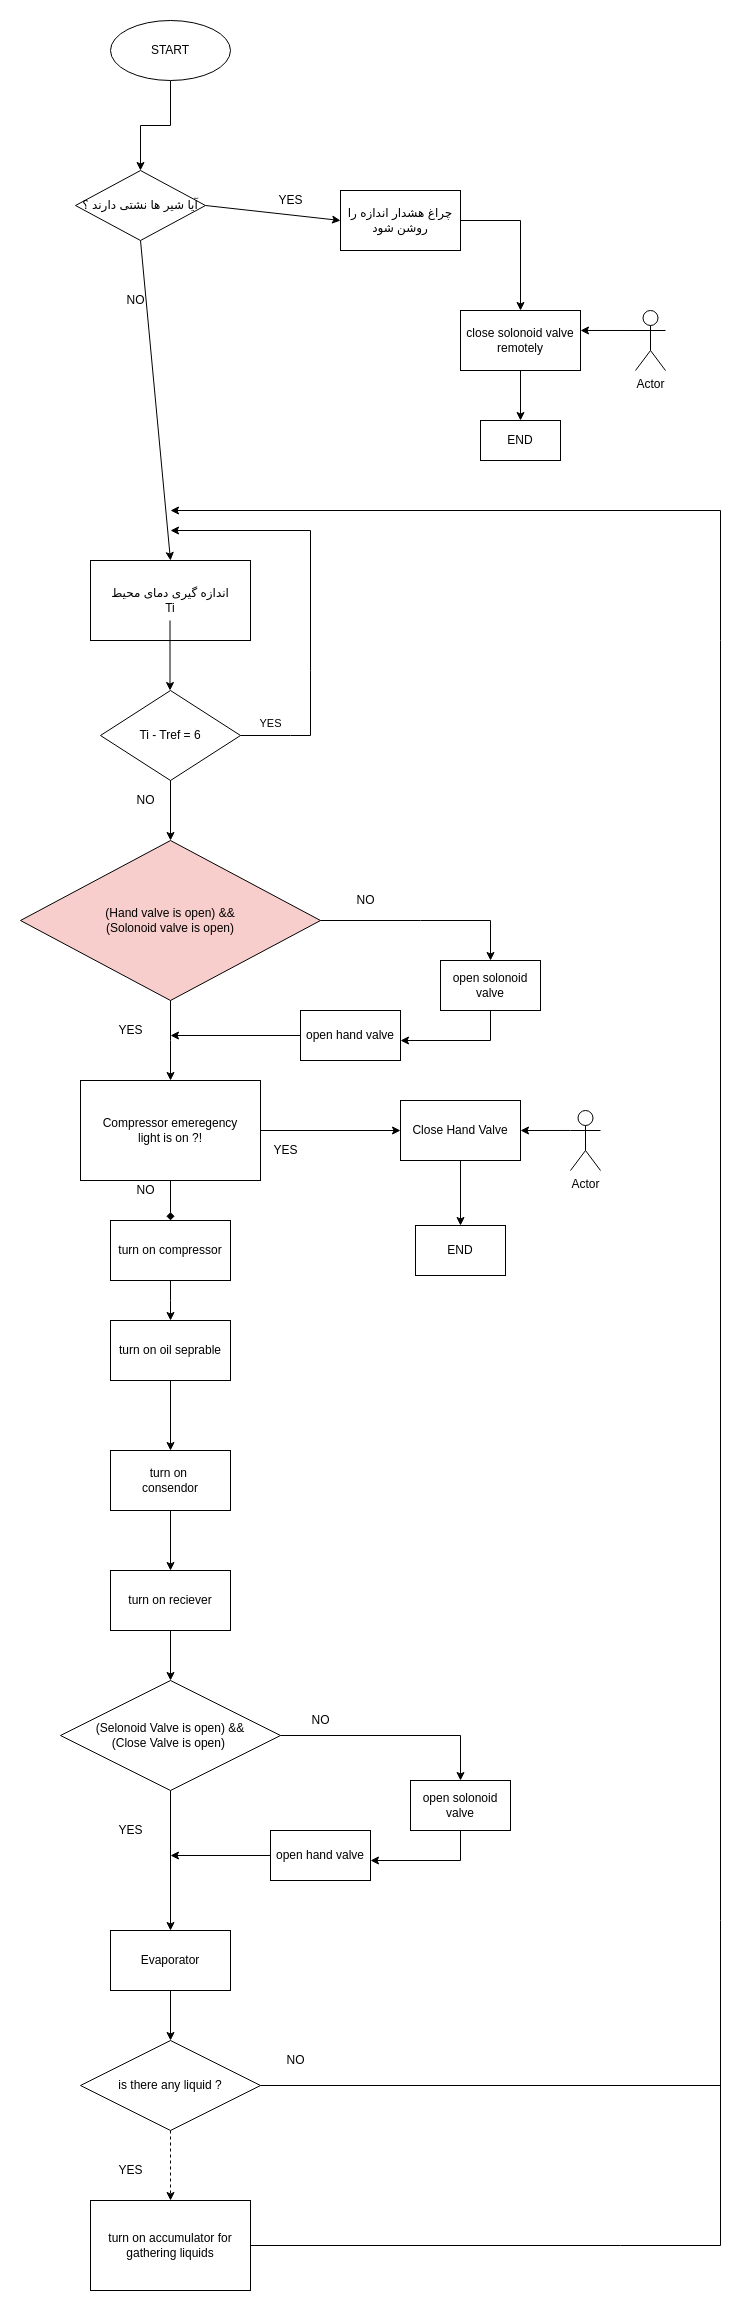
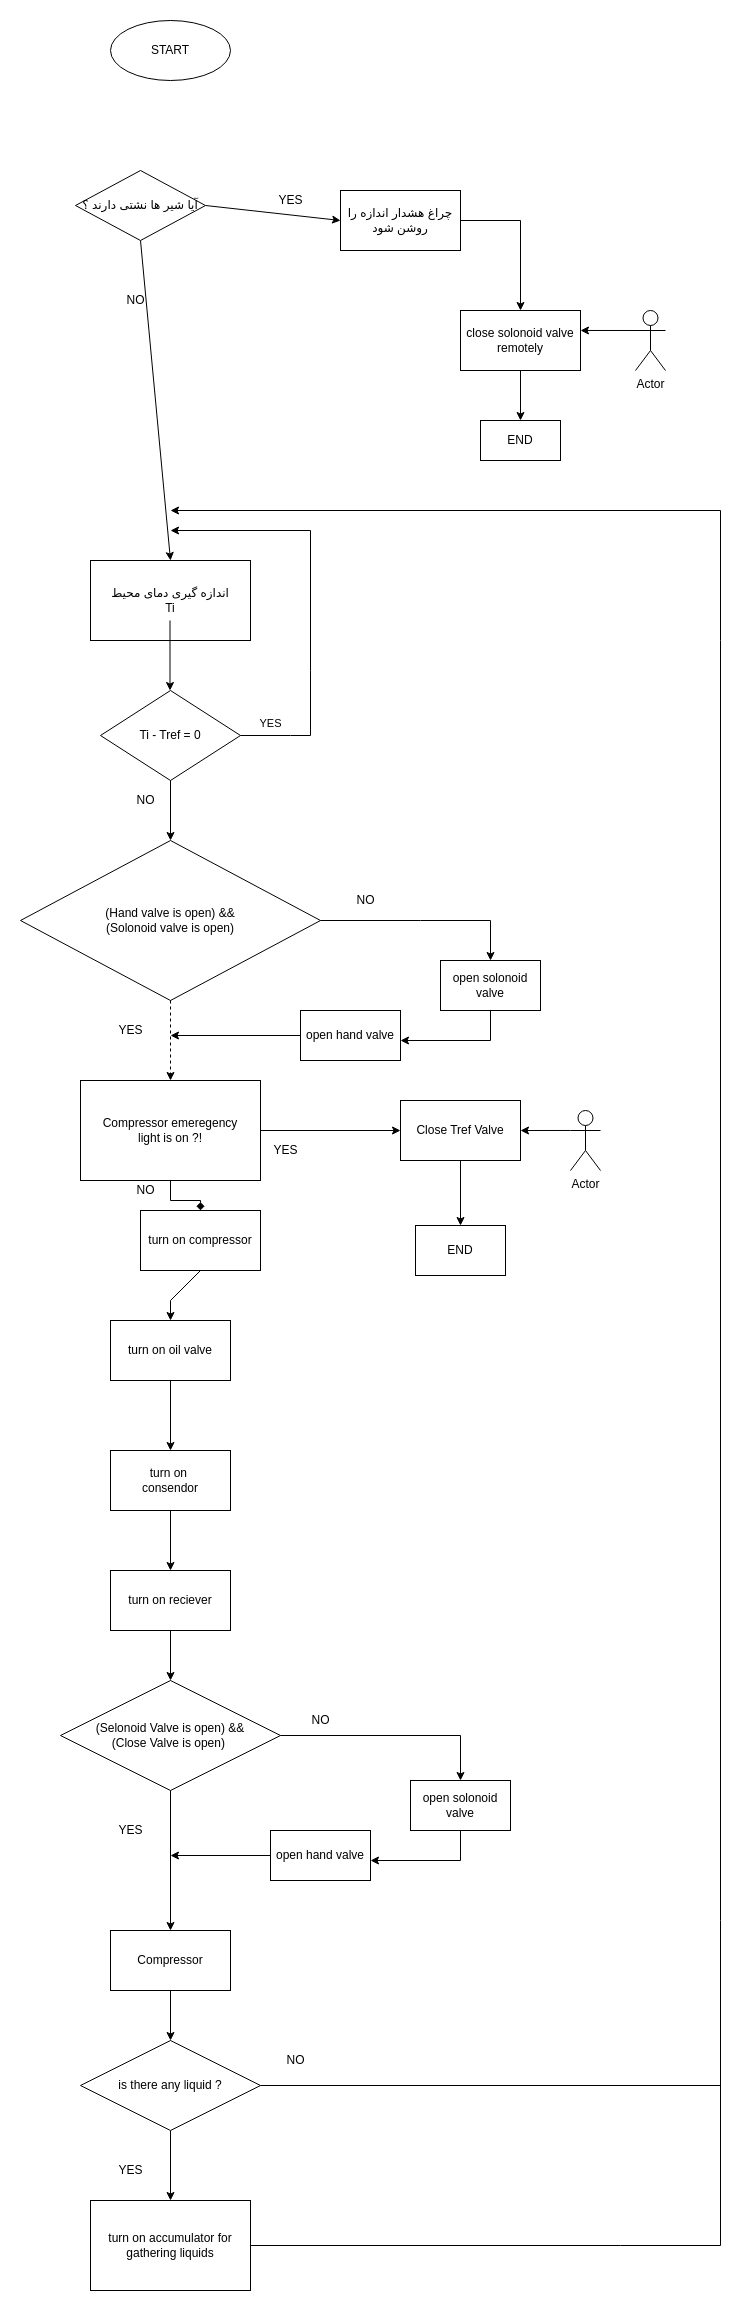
(160, 126) -> none
(171, 736) -> (171, 736)
(171, 921) -> (171, 921)
(171, 1038) -> (171, 1038)
(461, 1131) -> (461, 1131)
(171, 1251) -> (201, 1241)
(171, 1351) -> (171, 1351)
(171, 1961) -> (171, 1961)
(171, 2162) -> (171, 2162)
